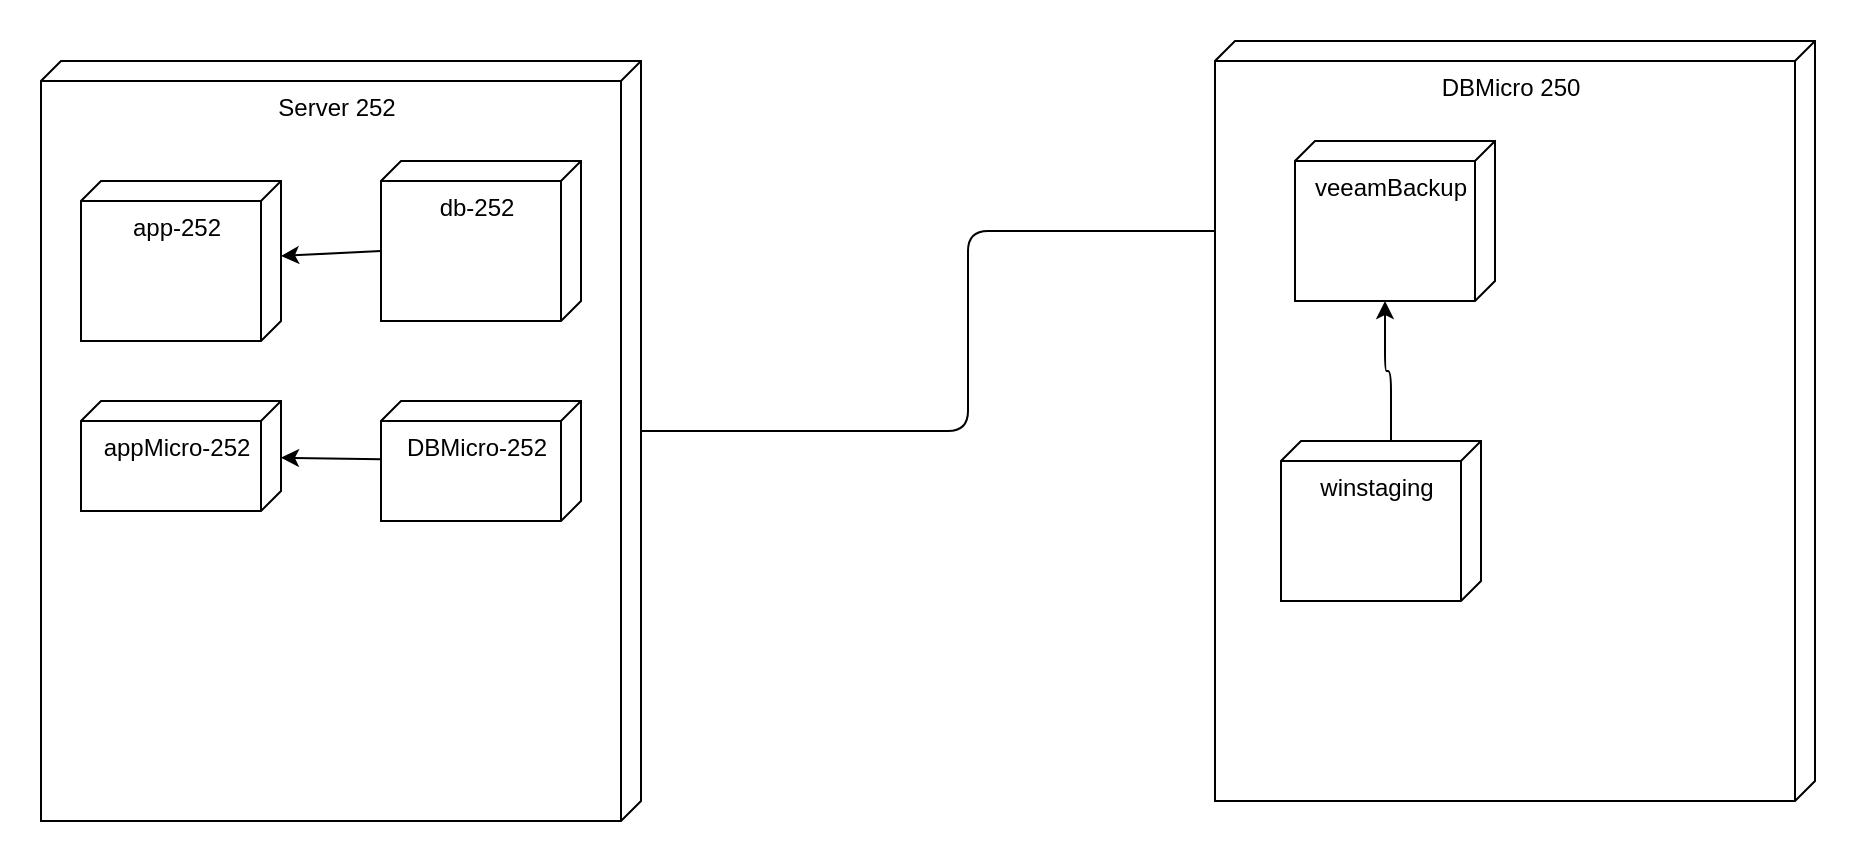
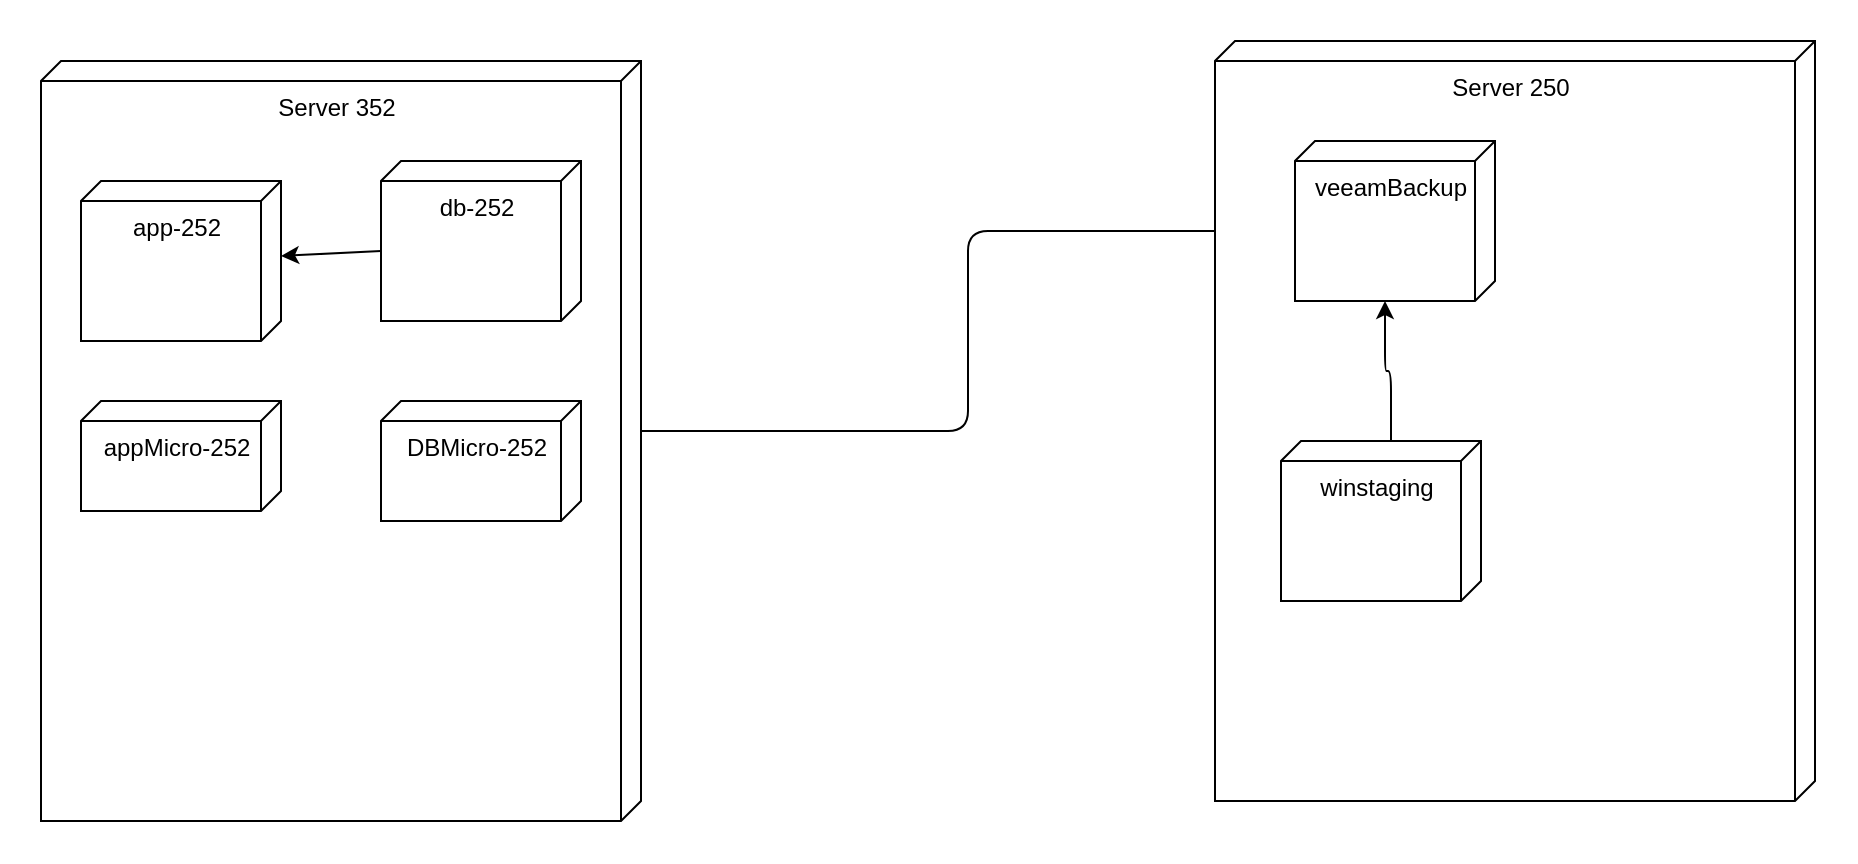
(1512, 89) -> (1512, 89)
(338, 109) -> (338, 109)
(338, 459) -> none
